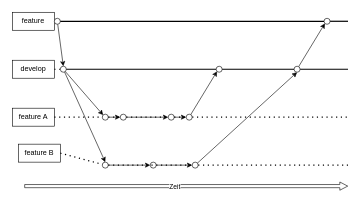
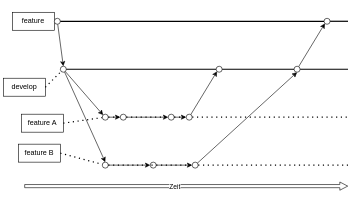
(33, 69) -> (24, 87)
(33, 117) -> (42, 123)
